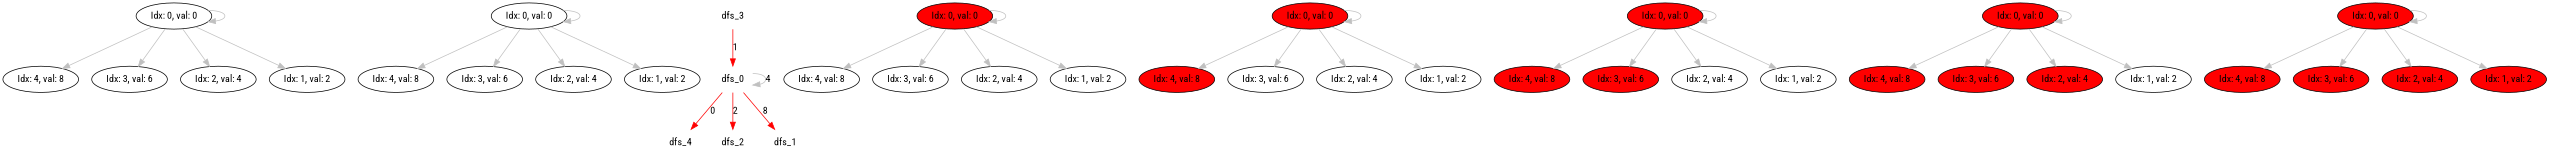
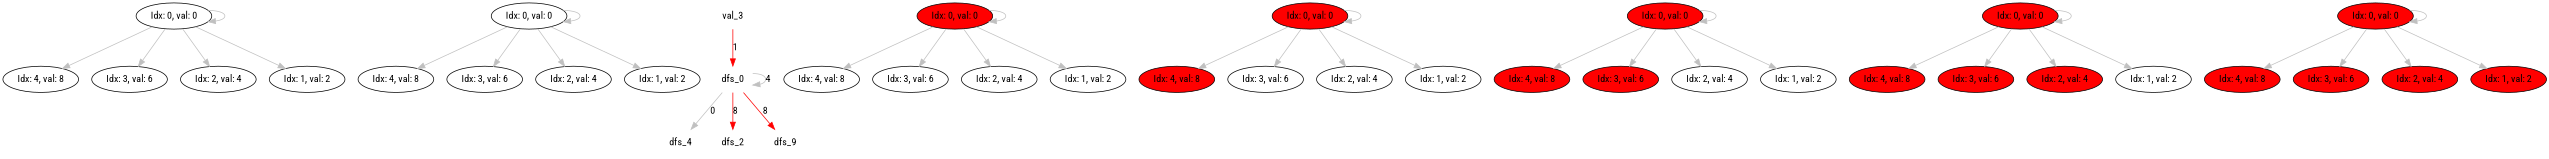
(733, 16) -> (733, 16)
(709, 108) -> (709, 108)
(735, 111) -> (735, 111)
(785, 143) -> (785, 143)
